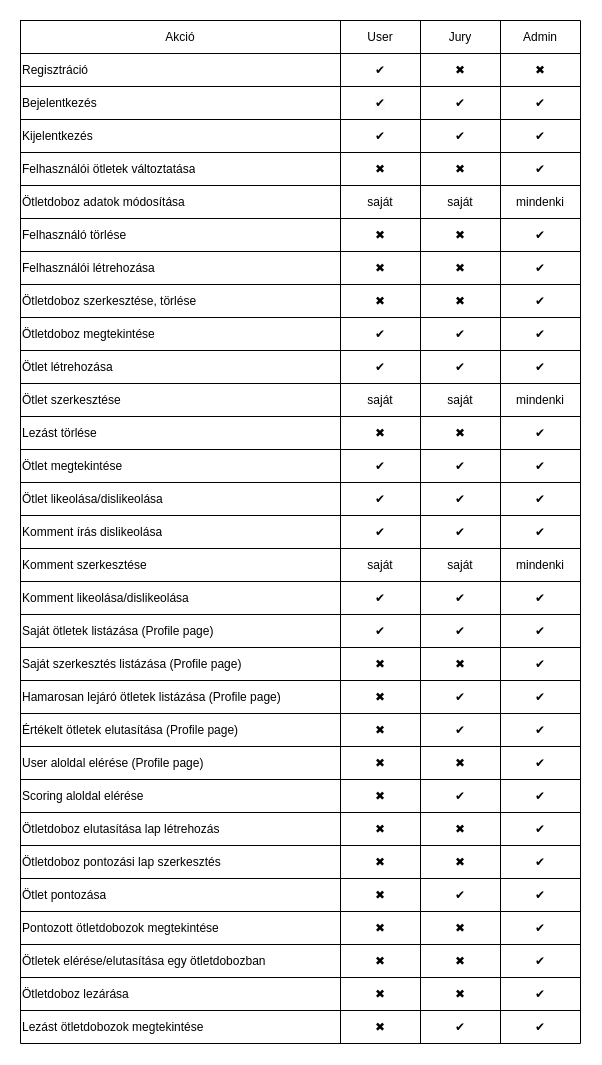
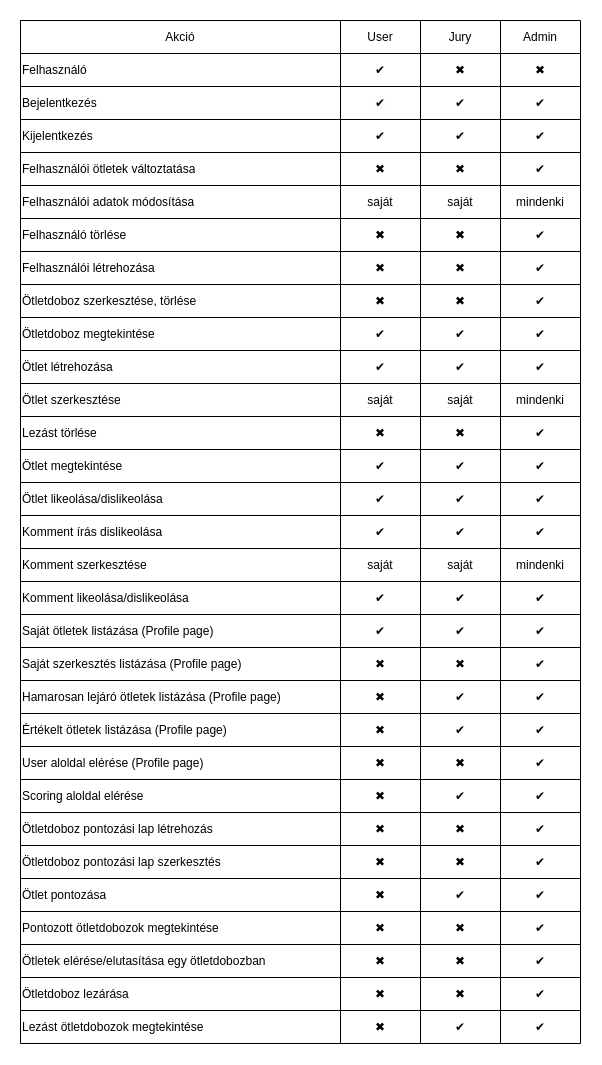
(60, 71) -> (56, 71)
(112, 203) -> (116, 203)
(153, 731) -> (145, 731)
(136, 830) -> (129, 830)
